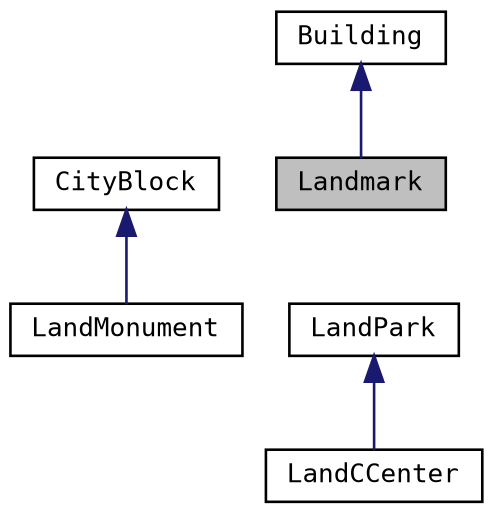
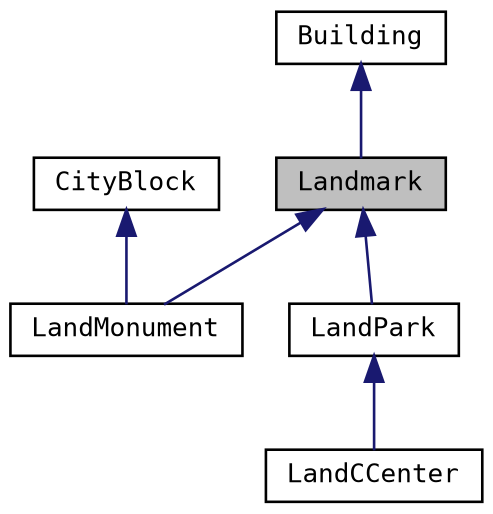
none -> (233, 264)
none -> (369, 270)
